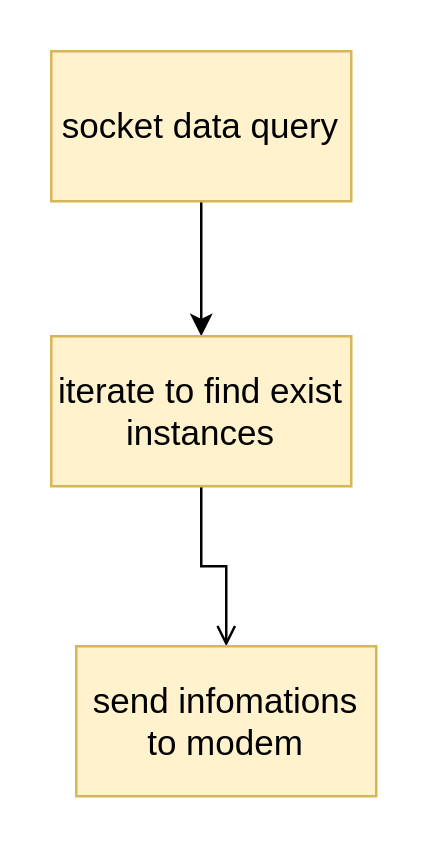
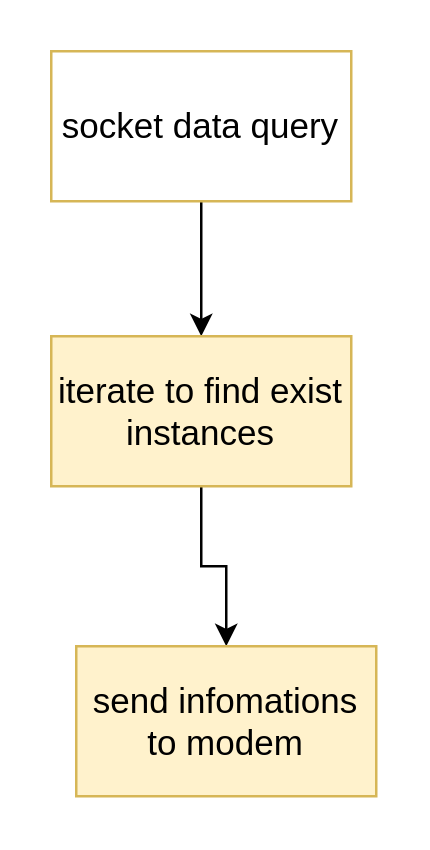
(201, 126) -> (201, 126)
(226, 632) -> (226, 628)
